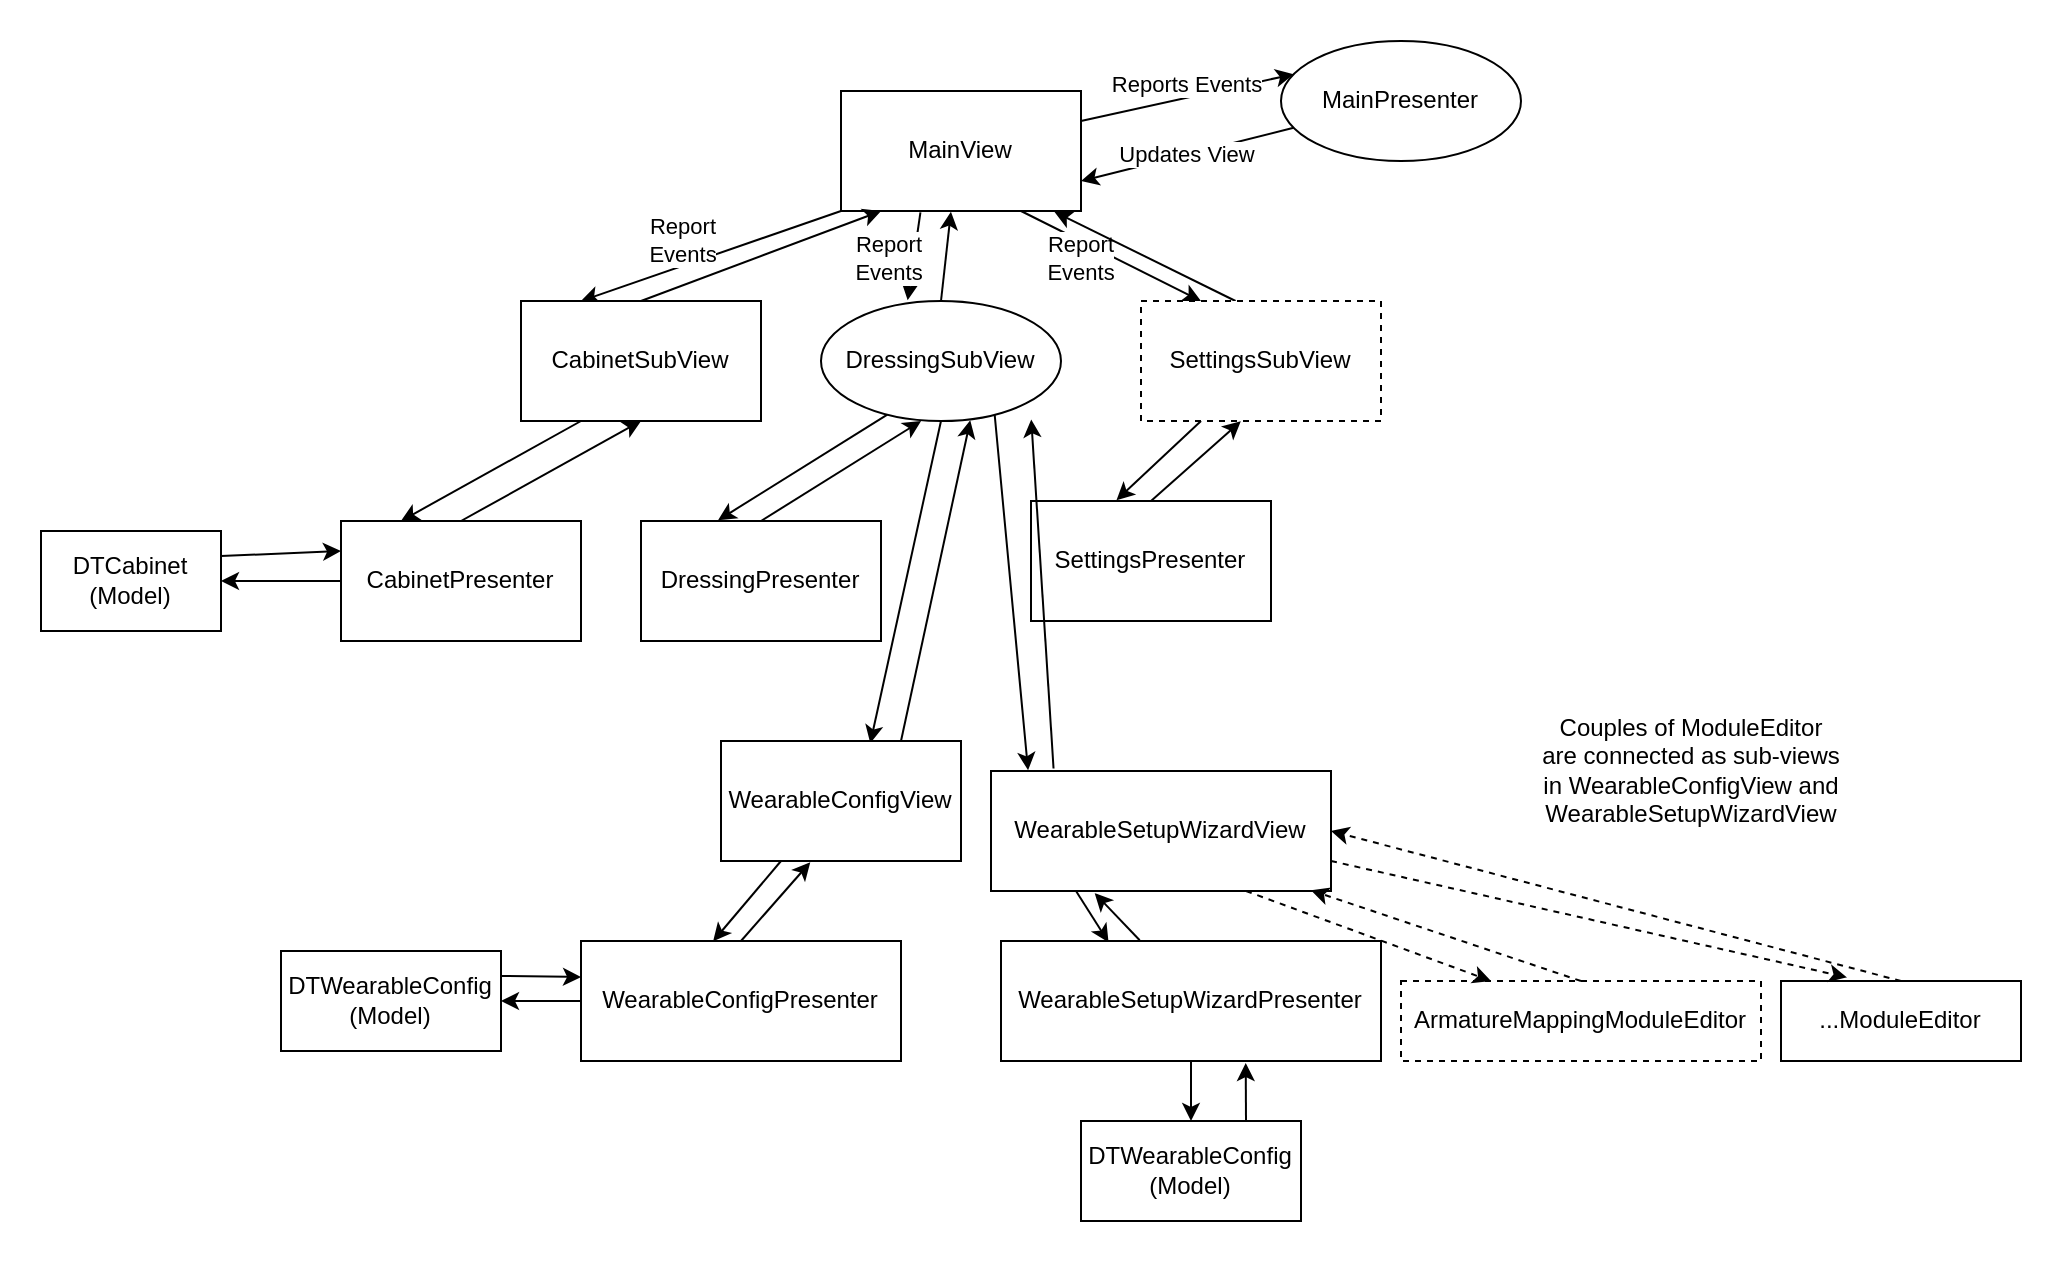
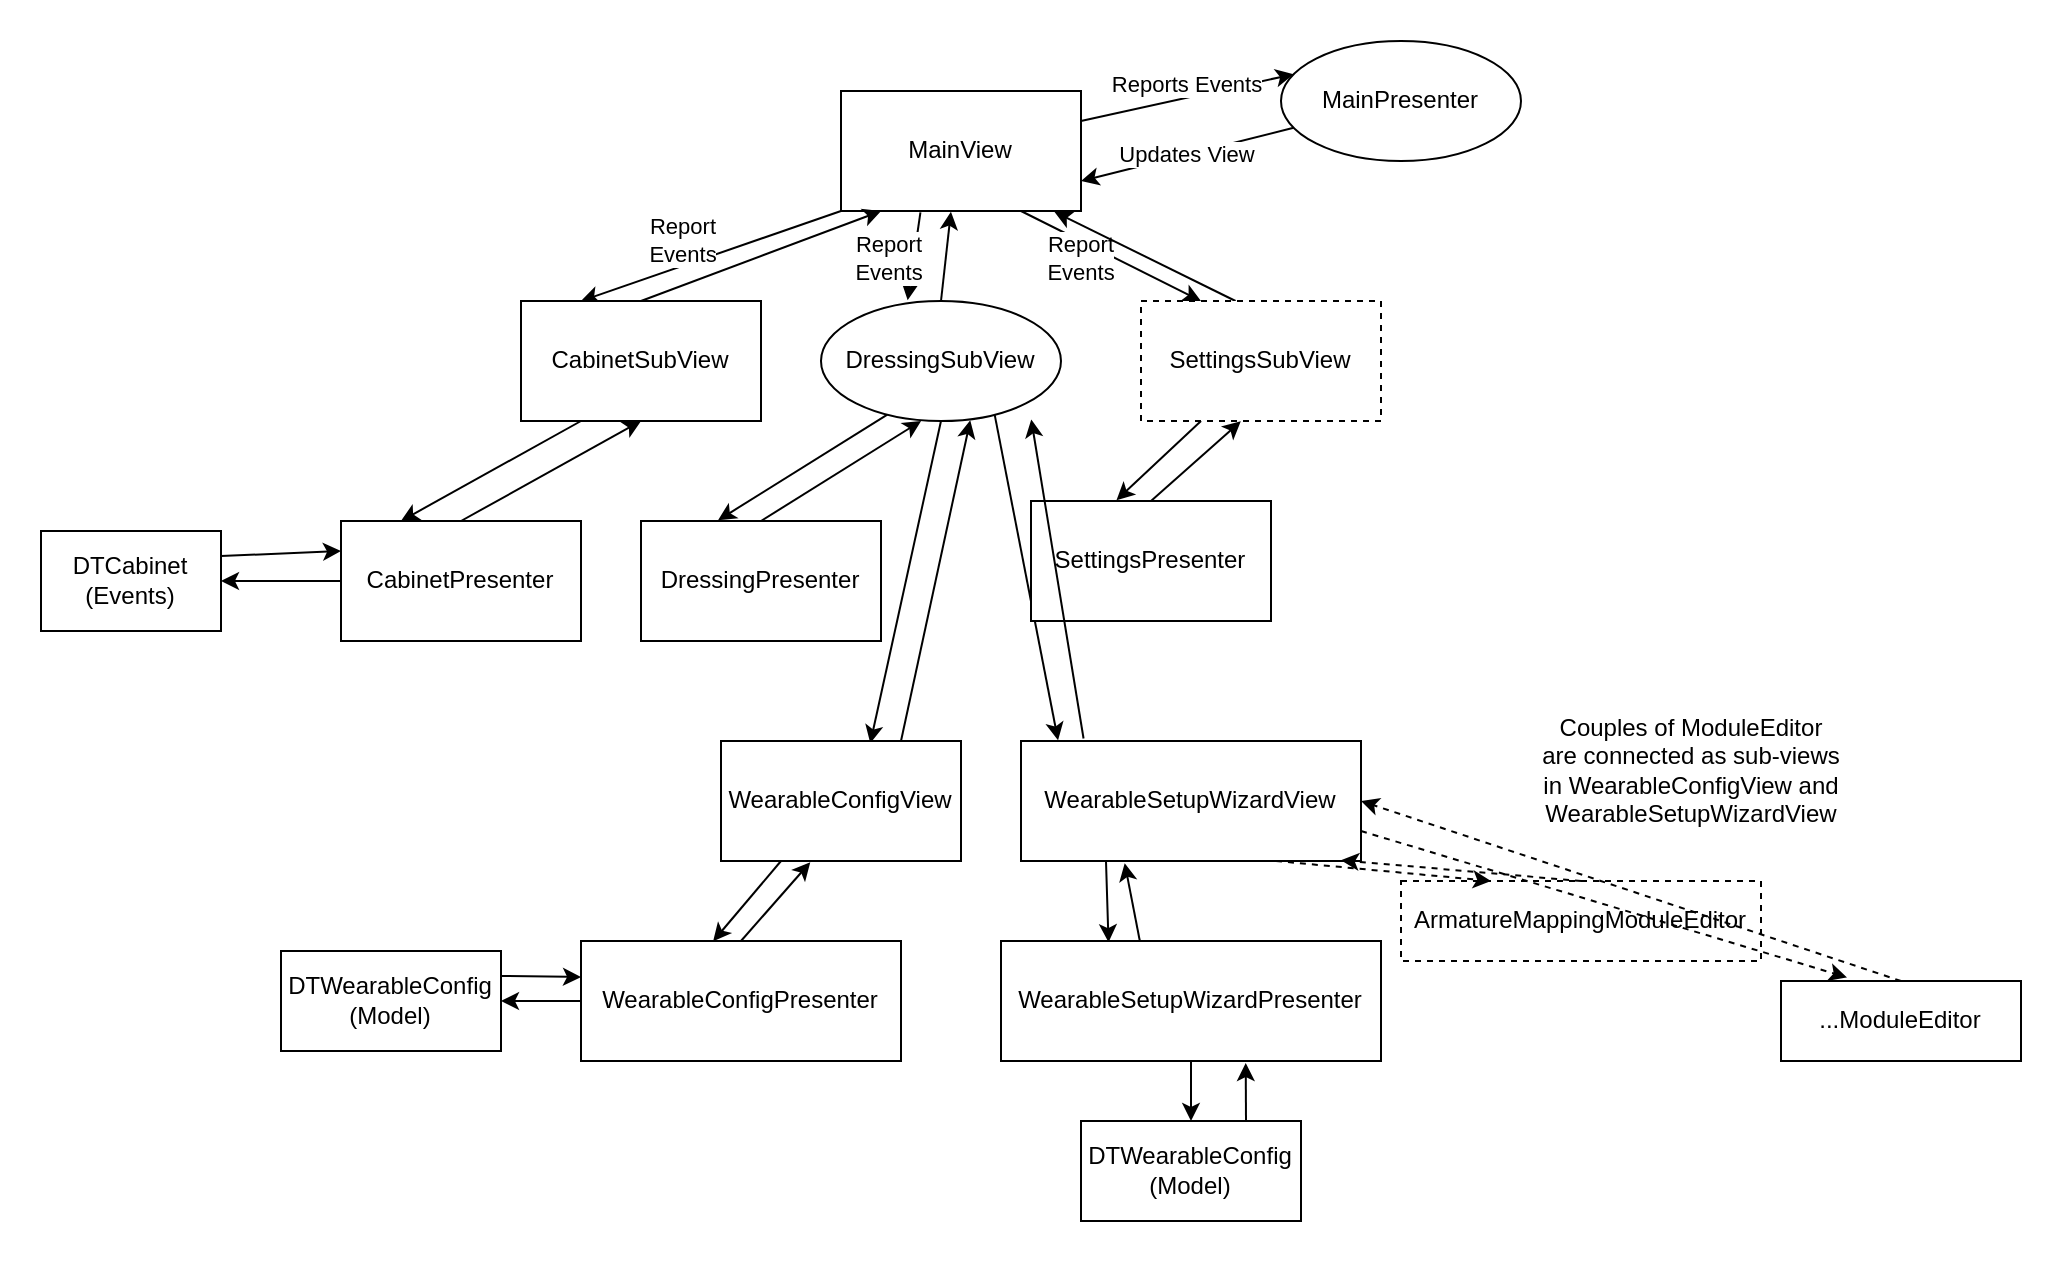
(131, 581) -> (131, 581)
(1161, 831) -> (1191, 801)
(1581, 1021) -> (1581, 921)
